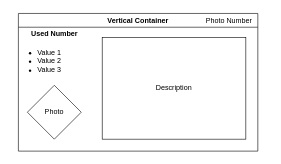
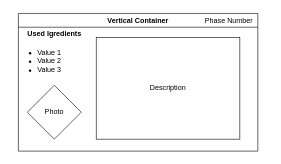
(230, 21) -> (230, 21)
(55, 32) -> (55, 32)
(174, 89) -> (168, 89)
